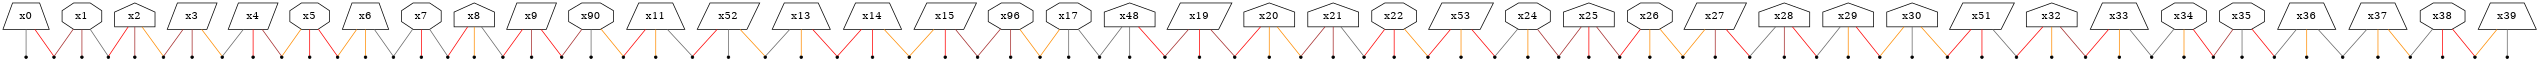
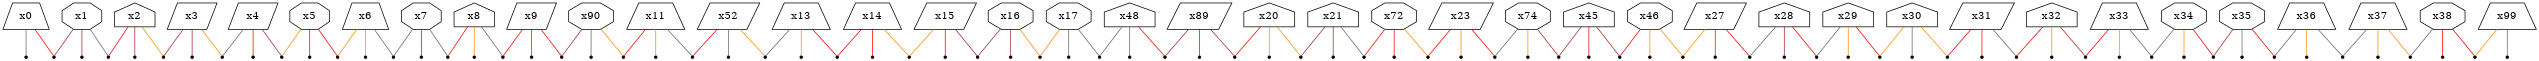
(1011, 16) -> (1011, 16)
(1199, 16) -> (1199, 16)
(1394, 16) -> (1394, 16)
(1461, 16) -> (1461, 16)
(1528, 16) -> (1528, 16)
(1589, 16) -> (1589, 16)
(1650, 16) -> (1650, 16)
(1982, 16) -> (1982, 16)
(2507, 16) -> (2507, 16)
